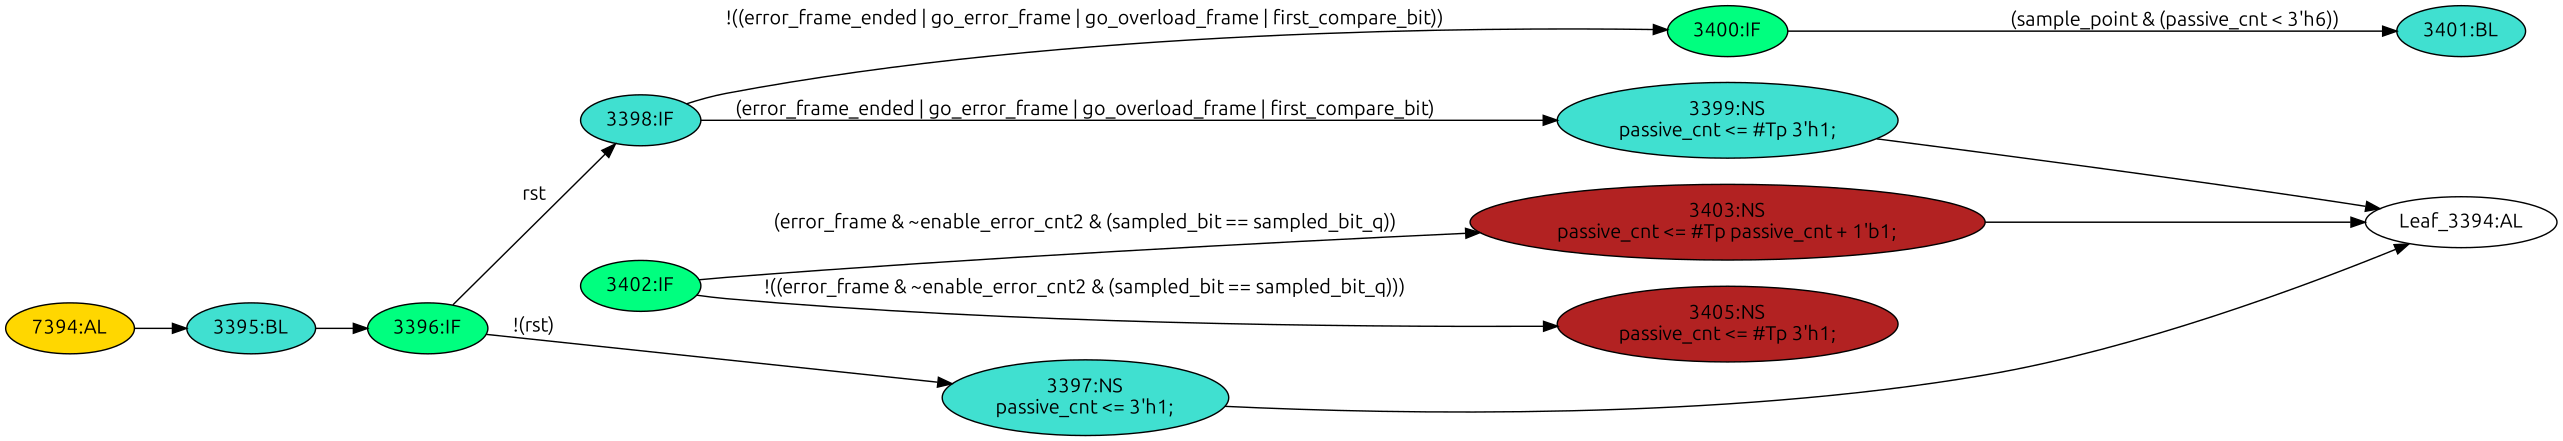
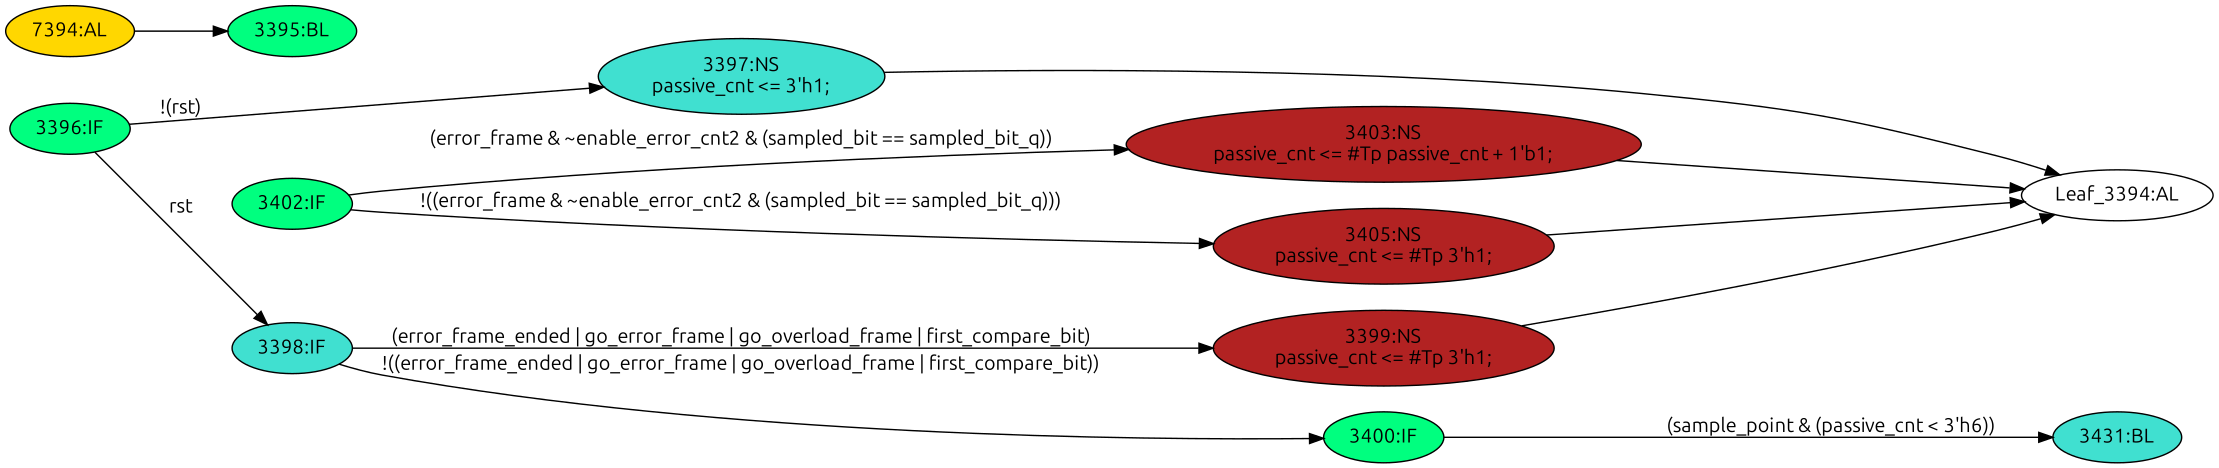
(2461, 31) -> (2117, 437)
(1728, 120) -> (1384, 348)
none -> (1778, 219)
(251, 328) -> (292, 31)
(334, 328) -> none
